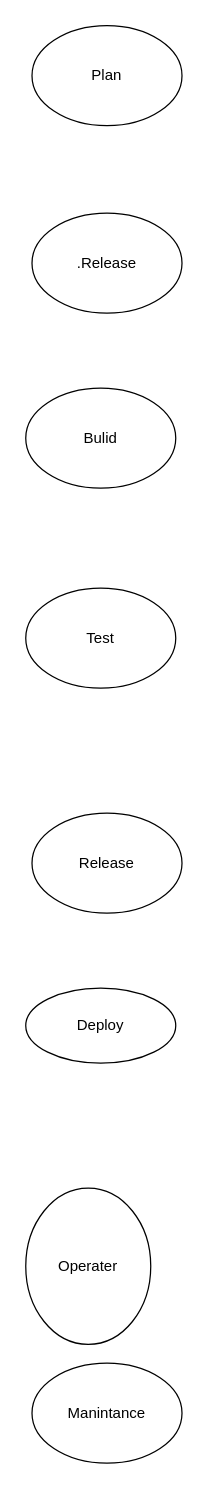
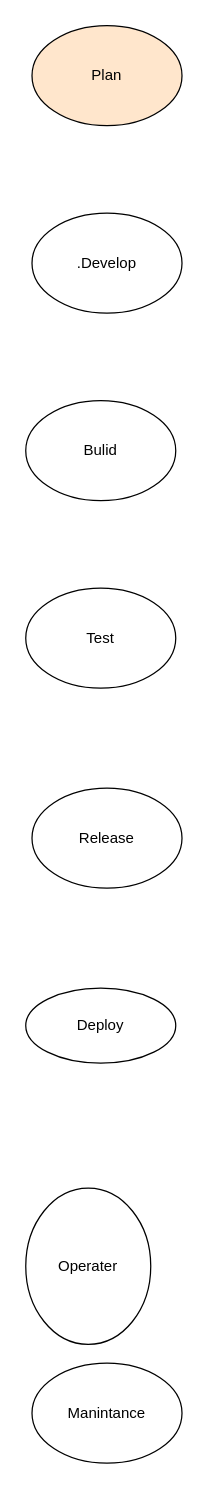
(107, 76) -> (107, 76)
(107, 263) -> (107, 263)
(101, 438) -> (101, 451)
(107, 863) -> (107, 838)
